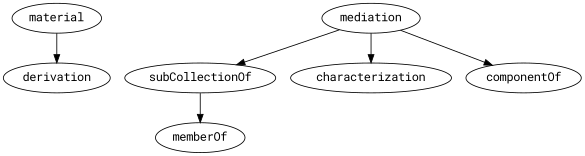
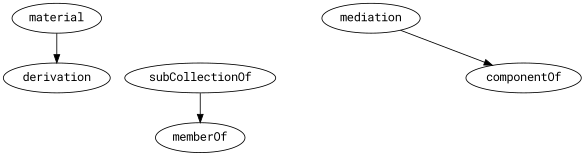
(292, 46) -> none
(371, 78) -> none
